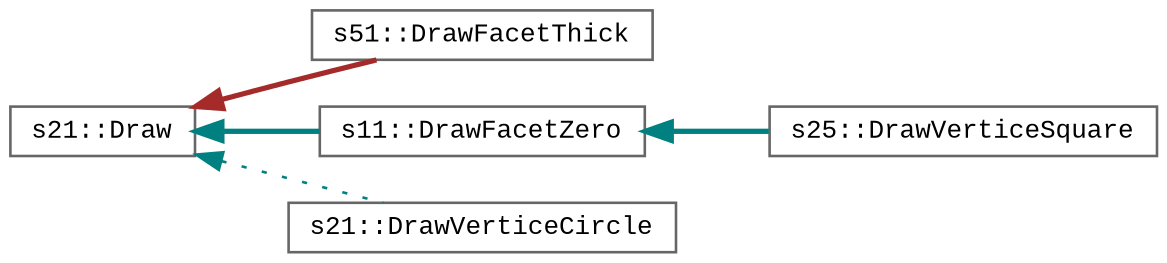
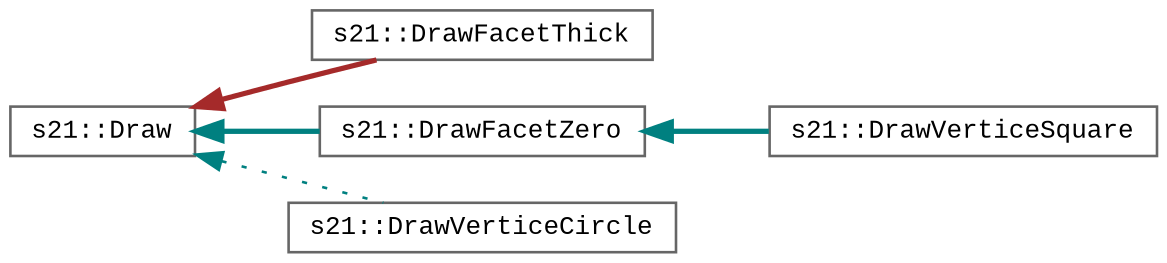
(482, 35) -> (482, 35)
(482, 131) -> (482, 131)
(963, 131) -> (963, 131)
